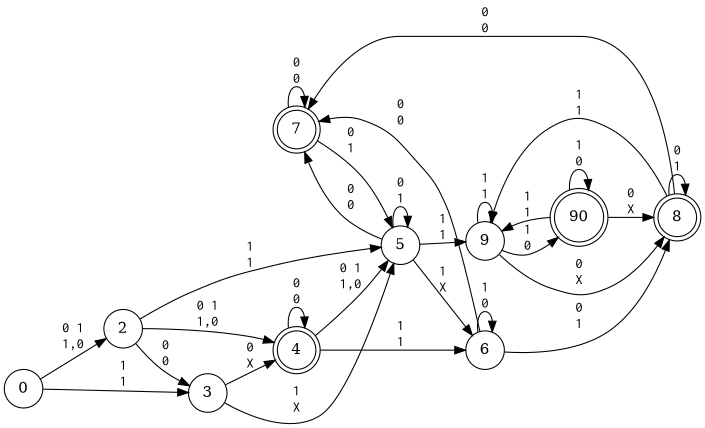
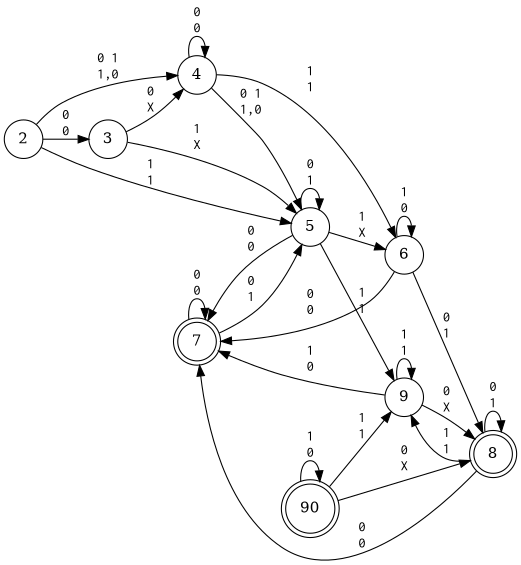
(527, 255) -> (305, 381)
(297, 350) -> (197, 75)
(24, 389) -> none
